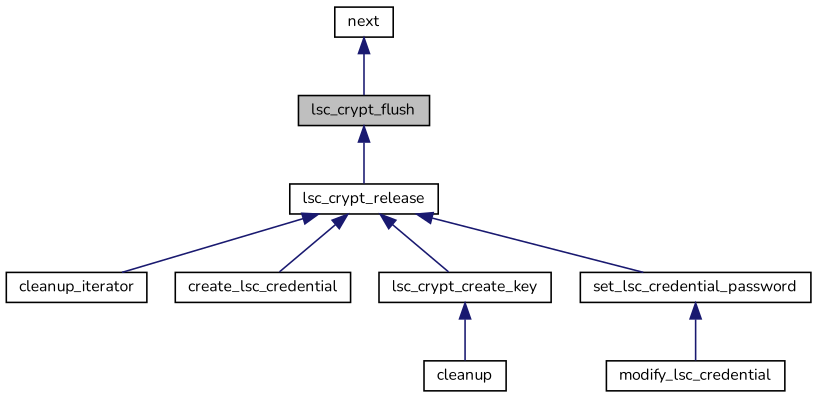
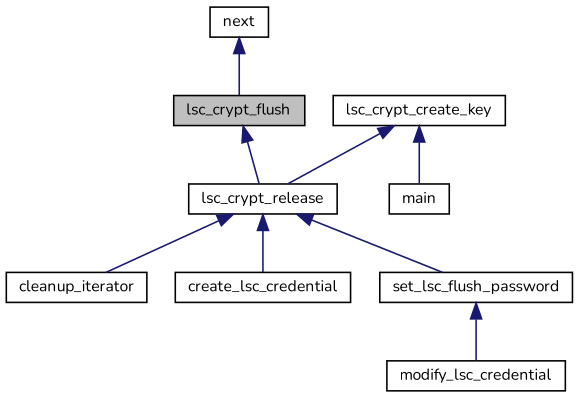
(420, 248) -> (334, 159)
(696, 287) -> (476, 287)
(465, 376) -> (419, 199)
